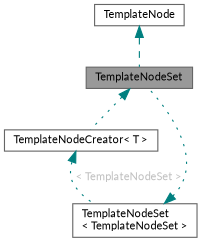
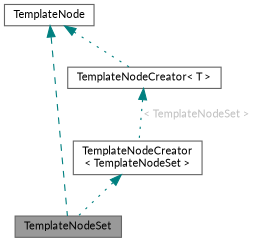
(106, 113) -> (102, 50)
(135, 221) -> (138, 158)
